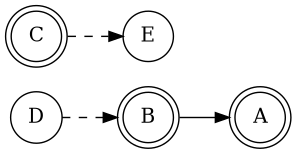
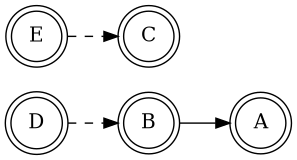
(88, 36) -> (86, 36)
(148, 36) -> (37, 36)
(36, 117) -> (37, 123)
